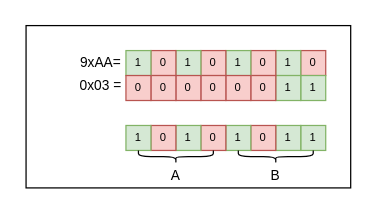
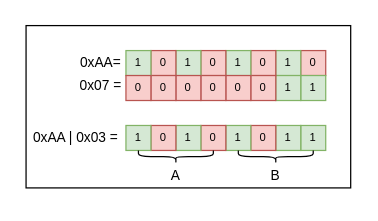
(101, 63) -> (101, 63)
(101, 86) -> (101, 86)
none -> (76, 138)
